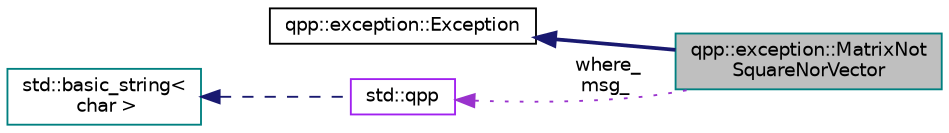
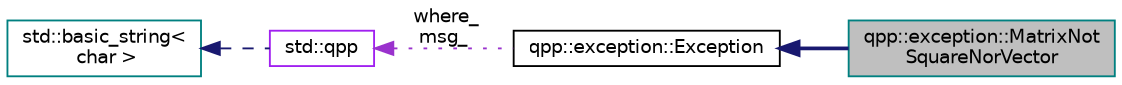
(583, 101) -> (453, 48)
